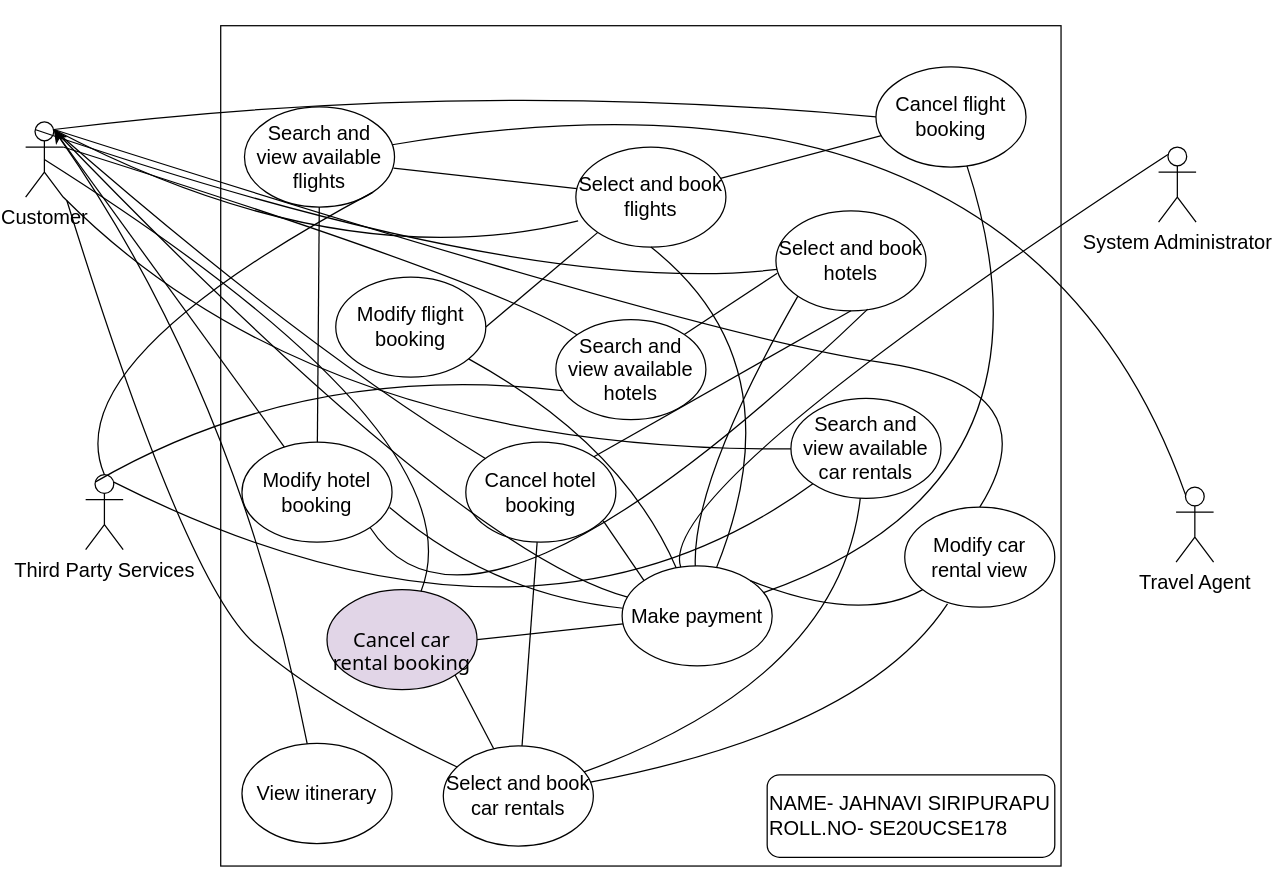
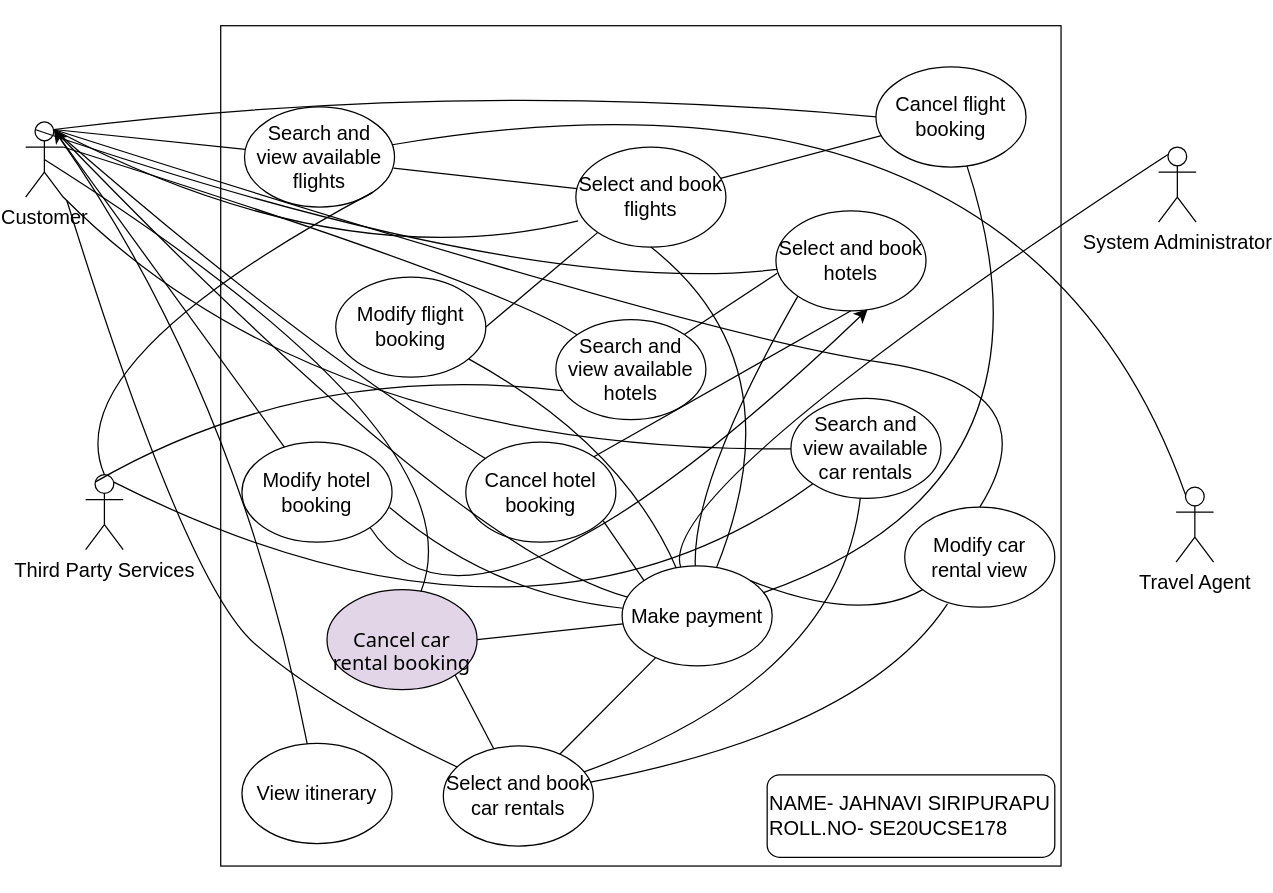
(862, 314) -> (859, 317)
(318, 337) -> (153, 140)
(529, 653) -> (608, 705)
